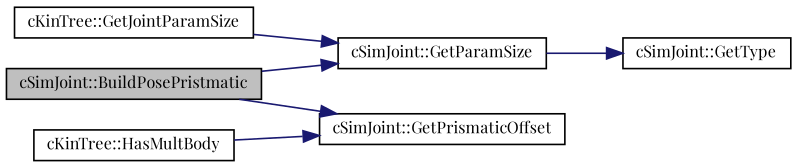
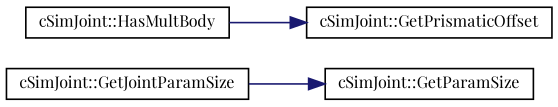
(134, 23) -> (127, 84)
(707, 53) -> none
(134, 84) -> none
(134, 145) -> (127, 23)
